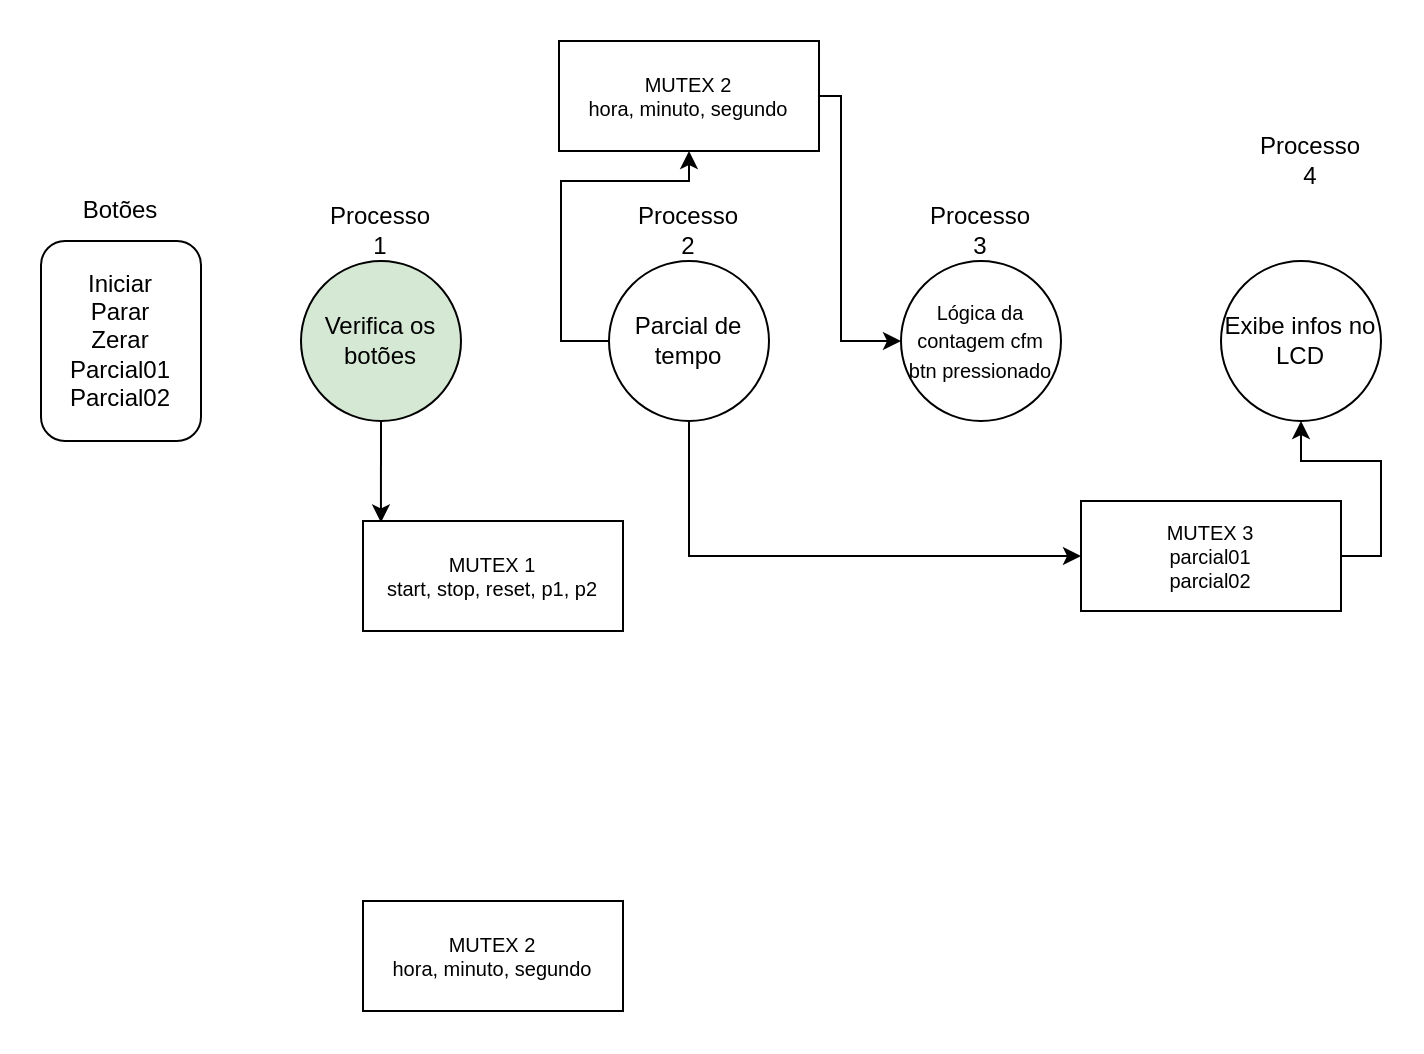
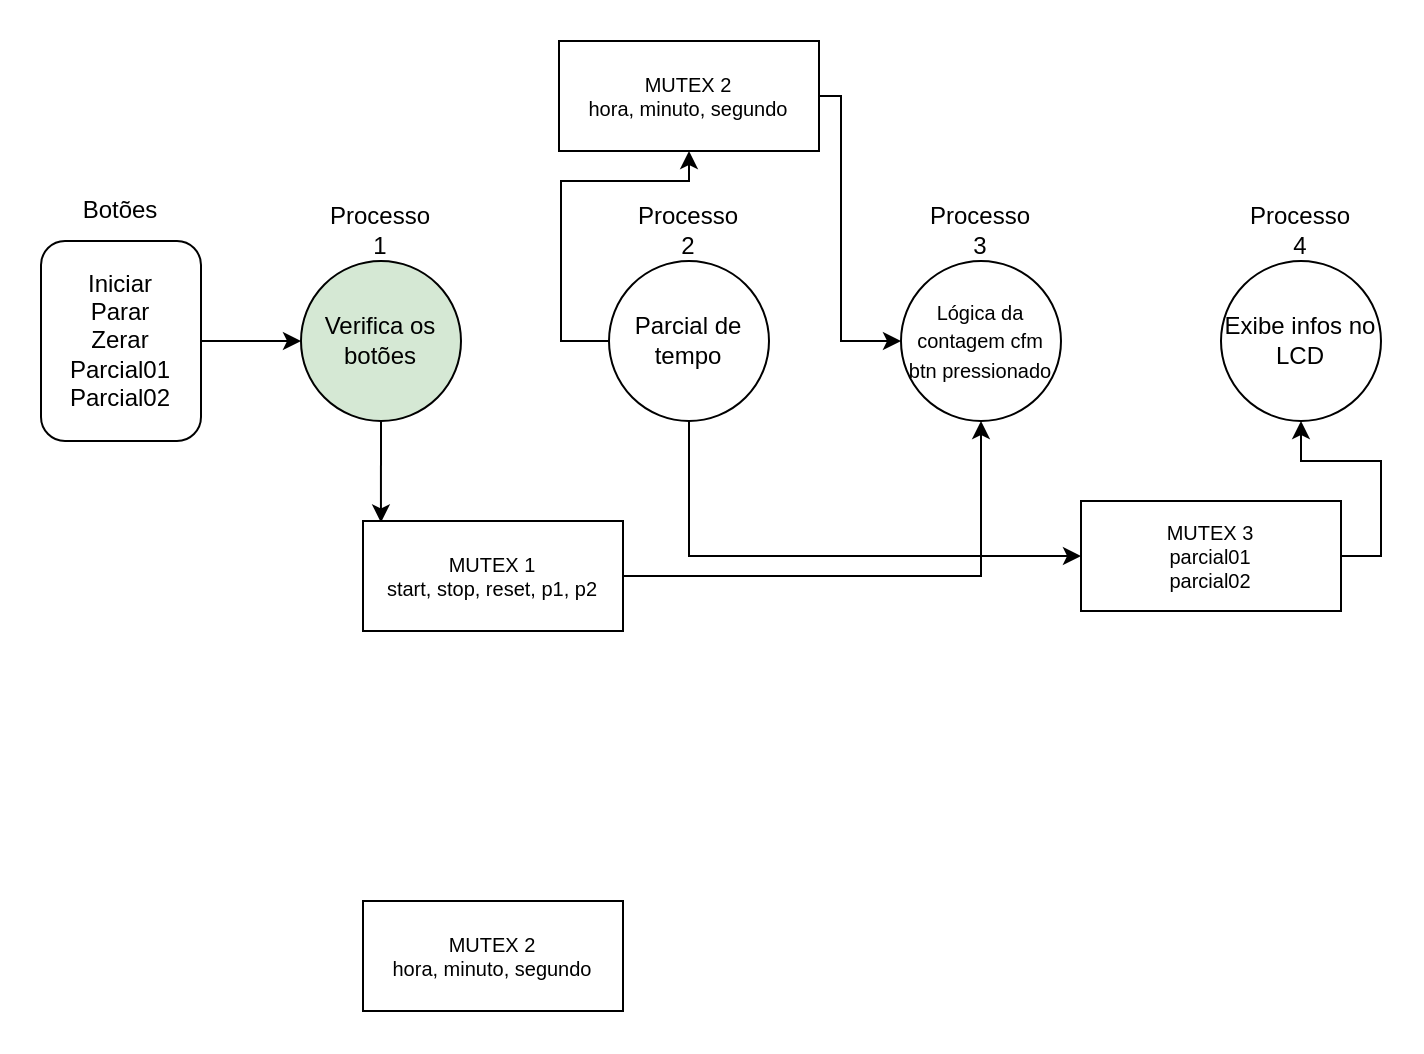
(1311, 161) -> (1301, 231)
none -> (244, 341)
none -> (873, 576)
